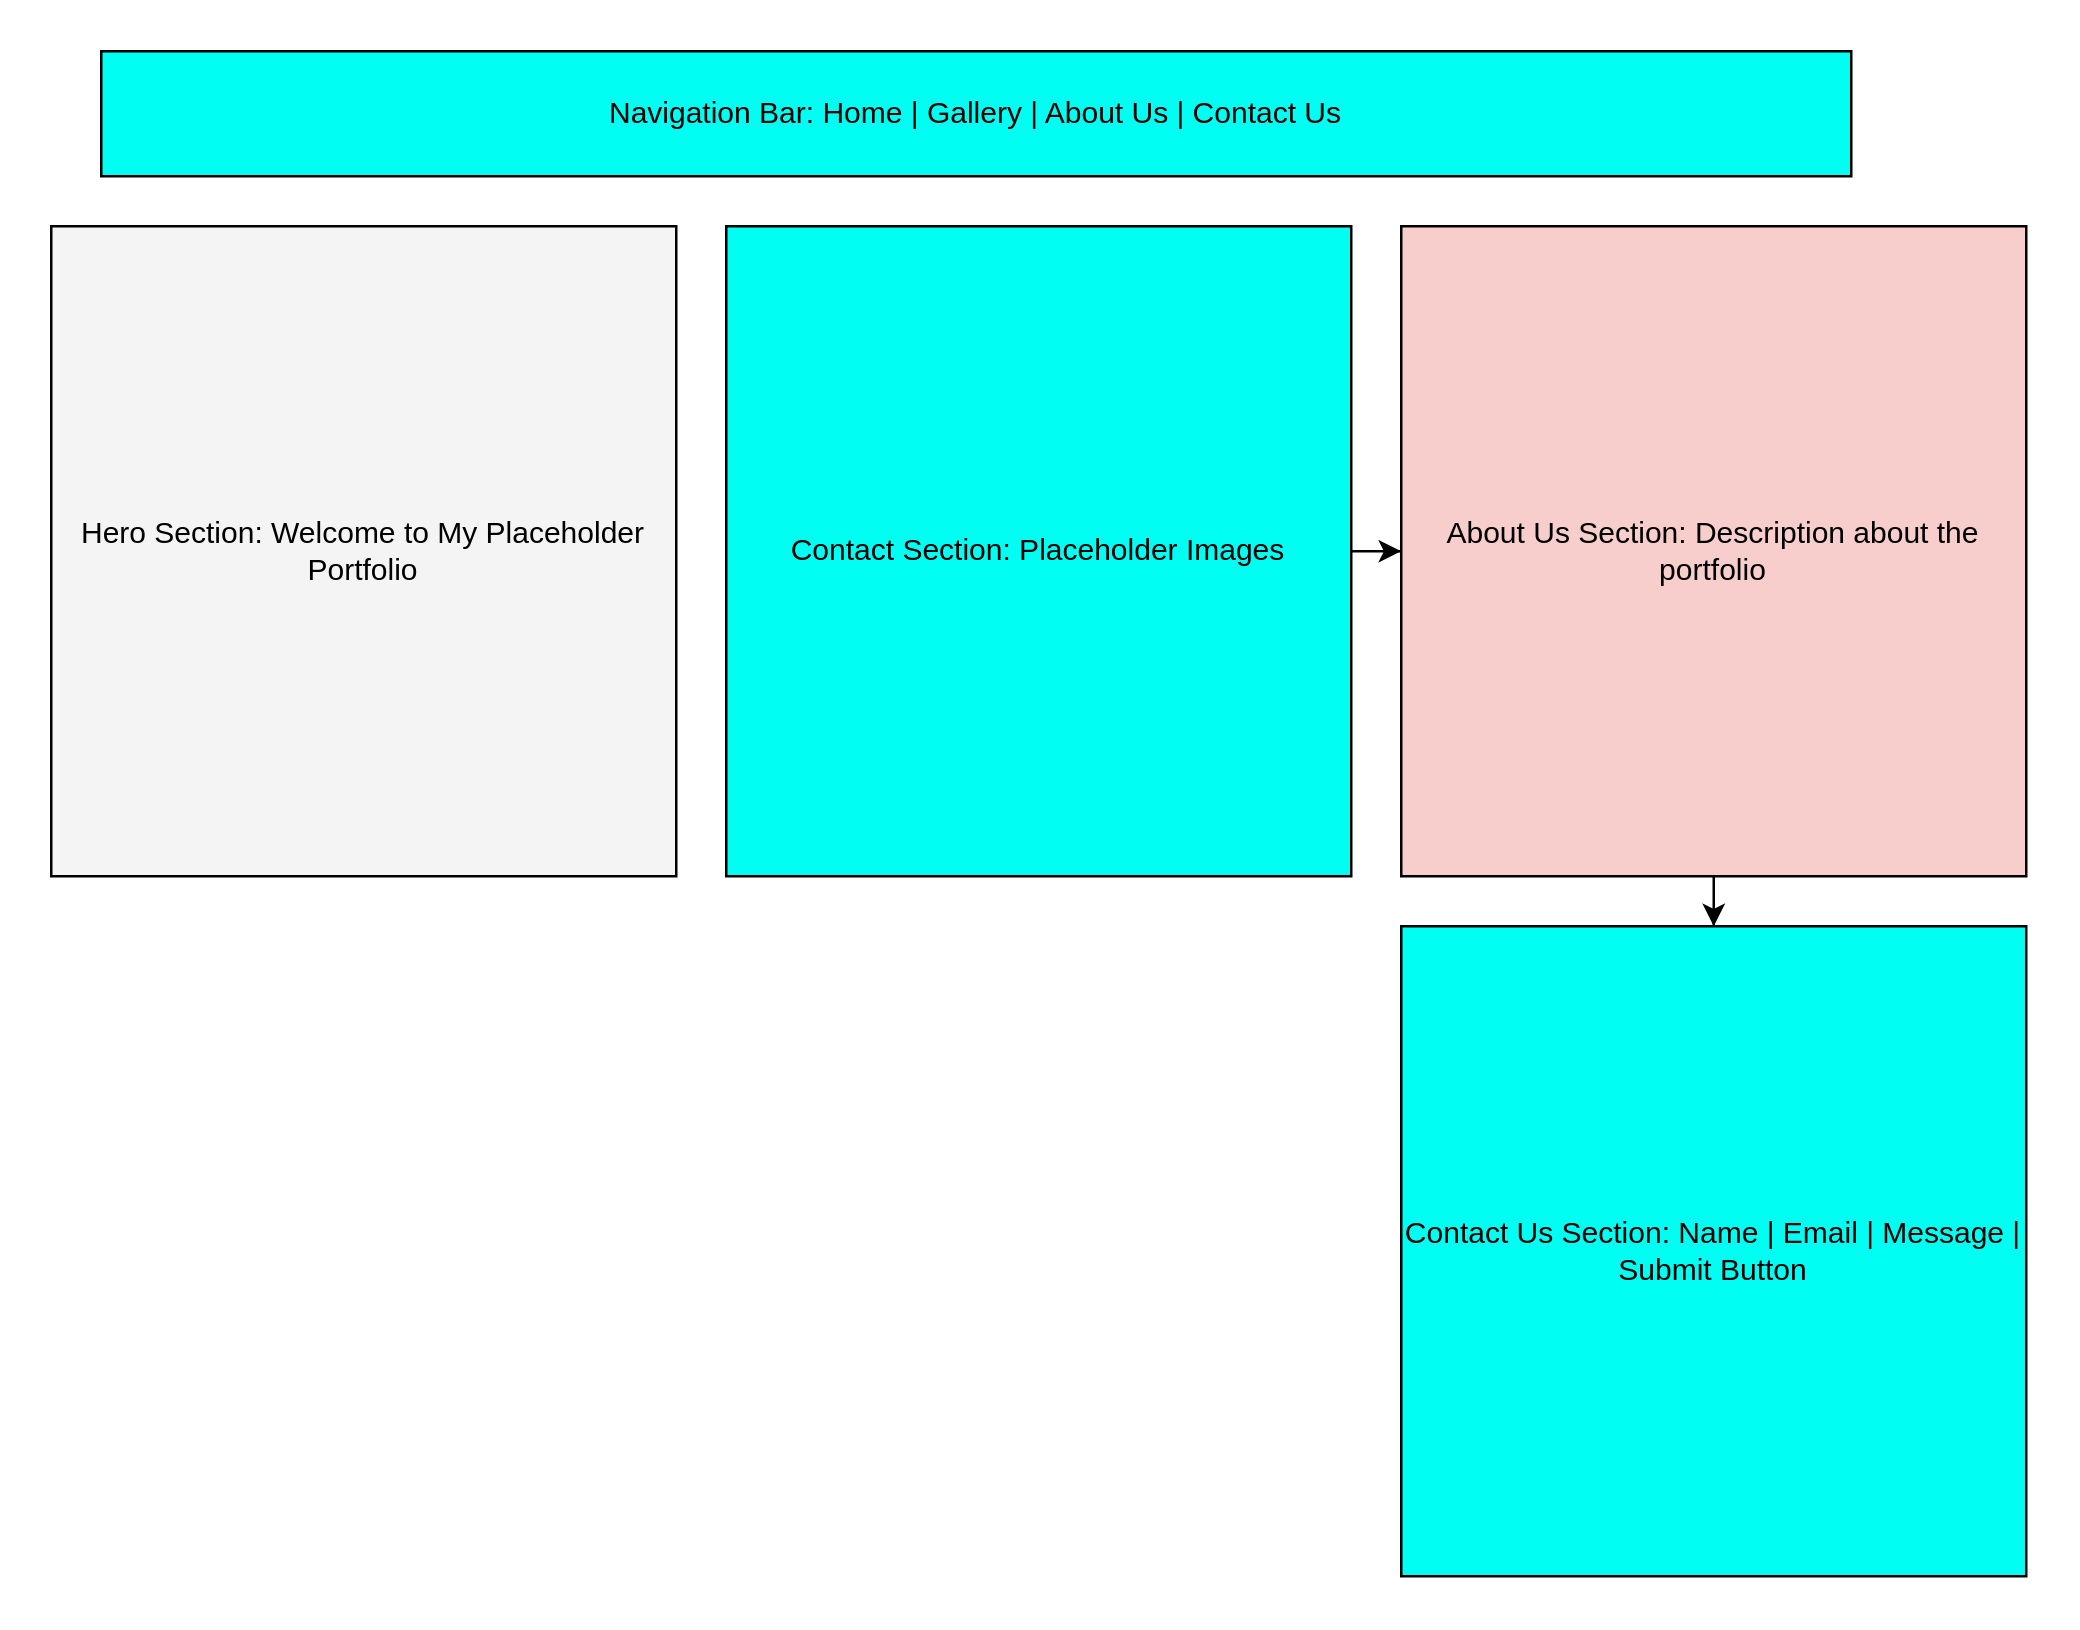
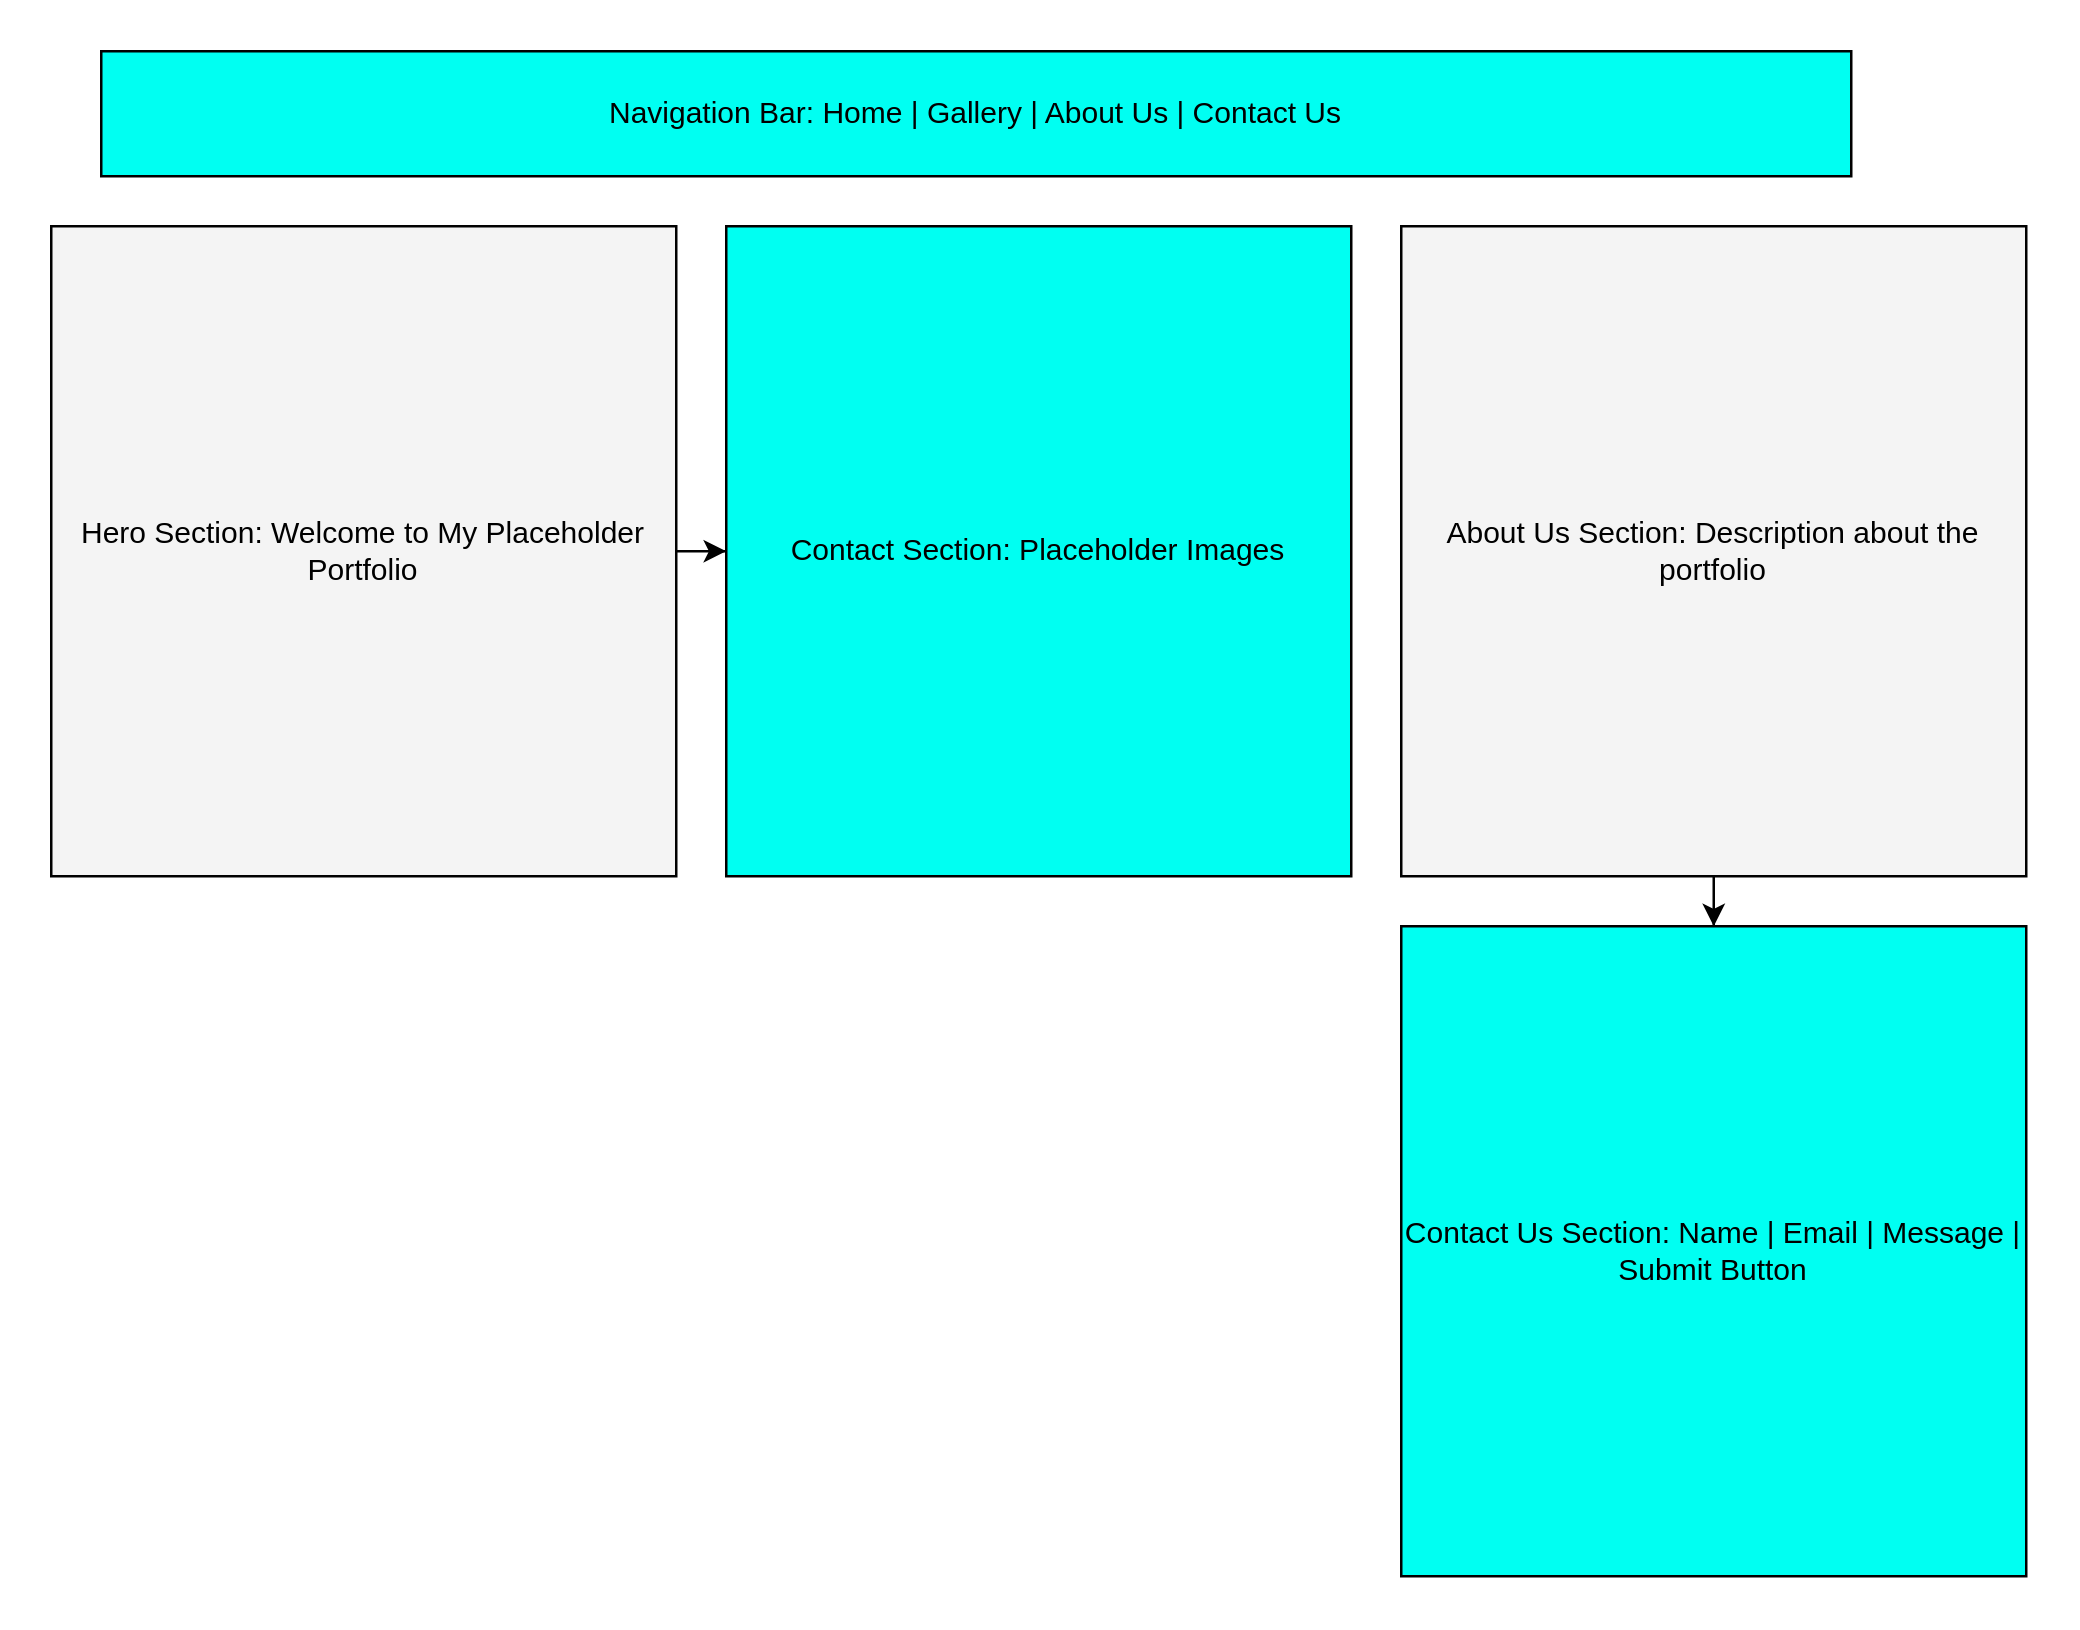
none -> (709, 551)
(1384, 551) -> none
(1714, 551) -> (1714, 551)
